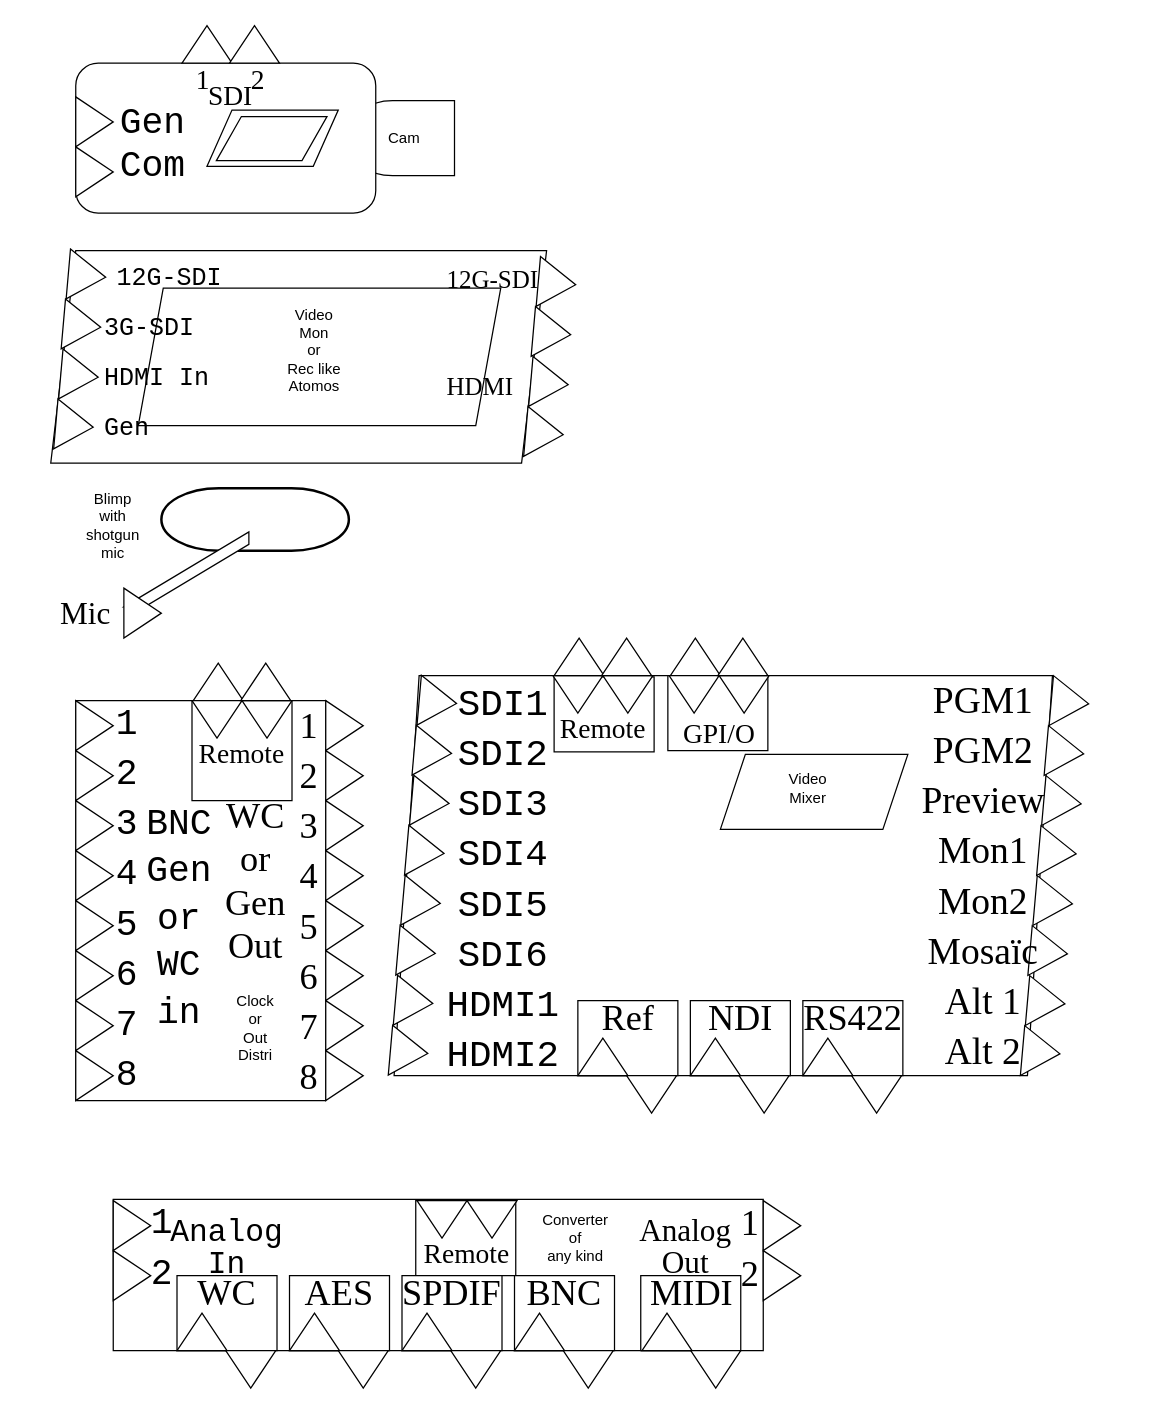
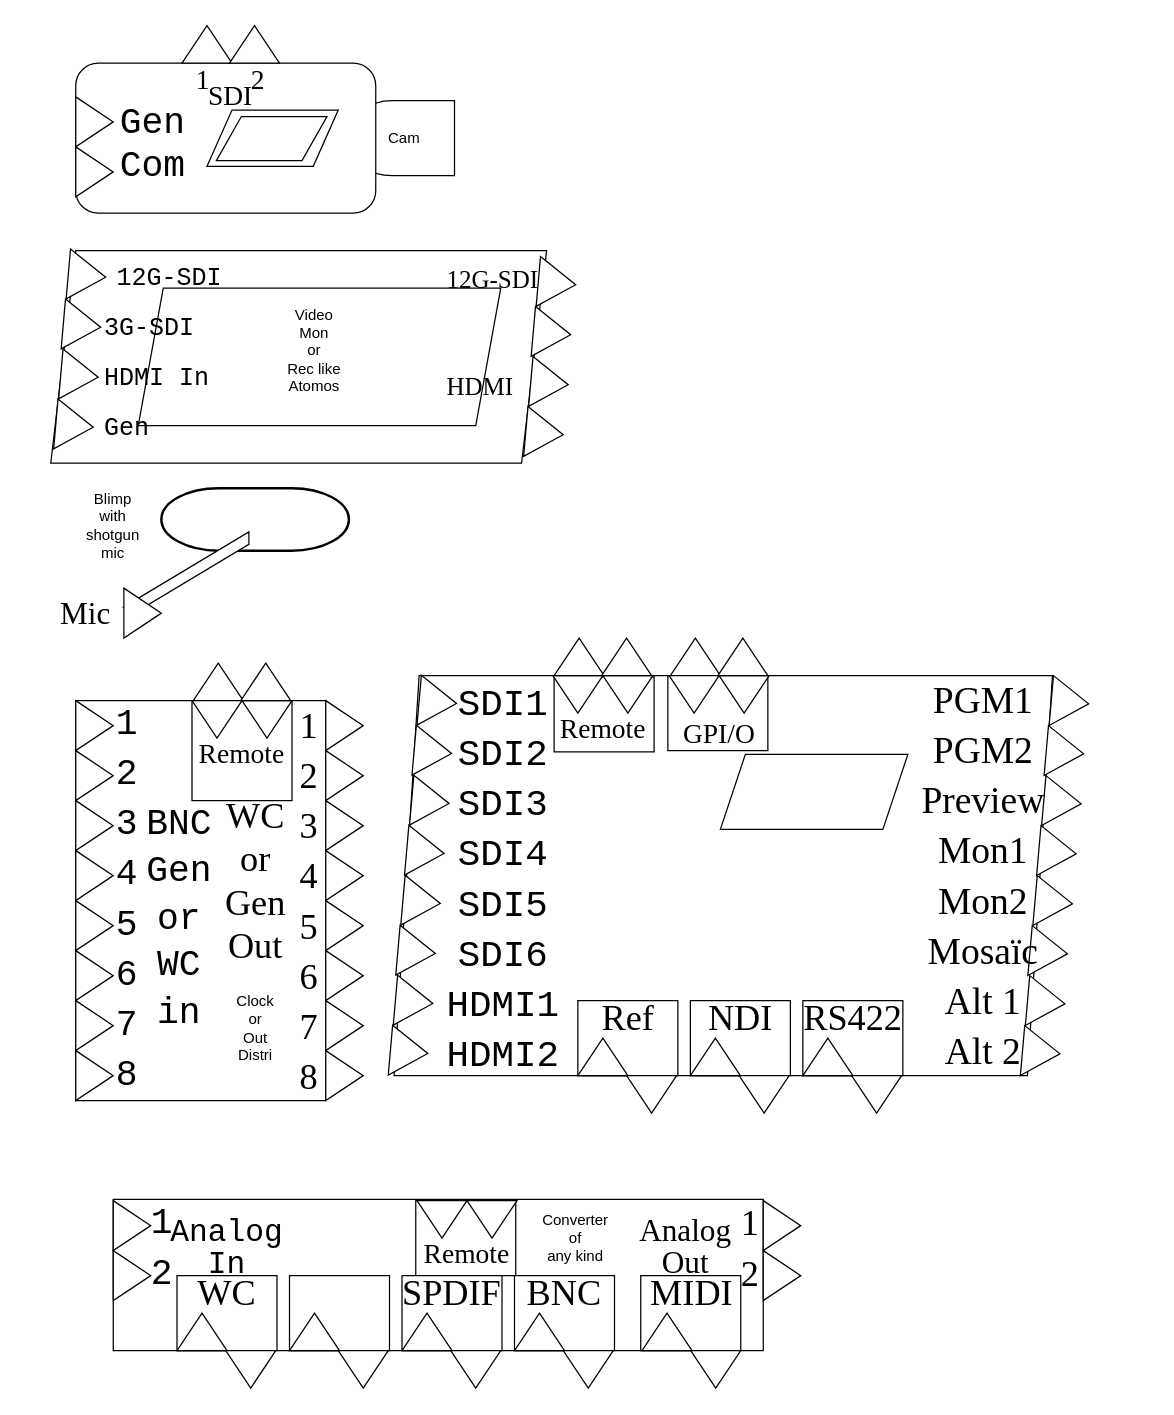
(808, 788) -> none
(339, 1293) -> none
